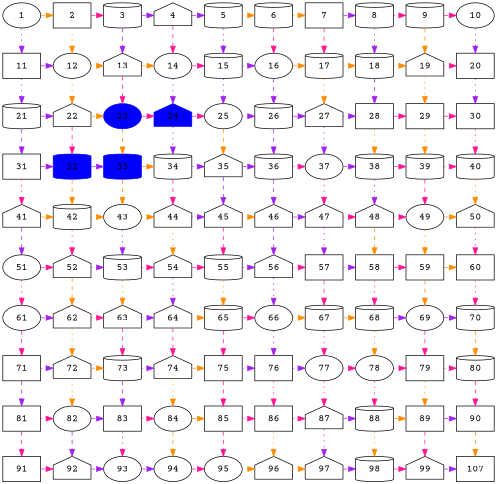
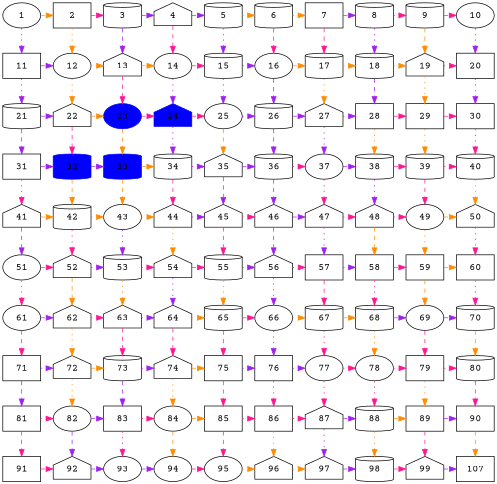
(245, 217) -> (245, 217)
